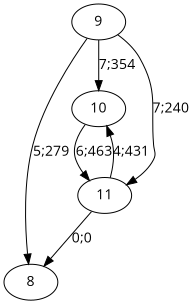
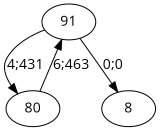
(99, 22) -> none
(99, 109) -> (33, 109)
(105, 195) -> (69, 22)
